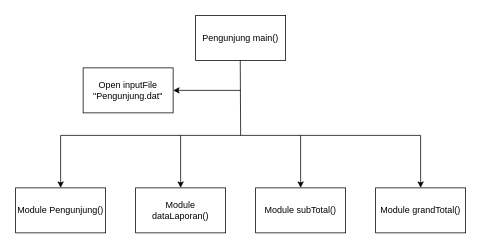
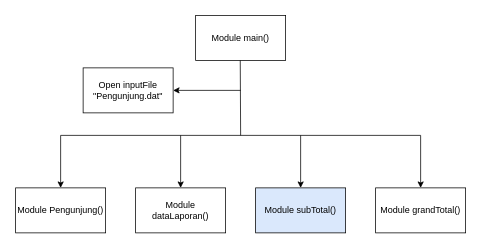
(240, 38) -> (240, 38)
(300, 210) -> (300, 210)
